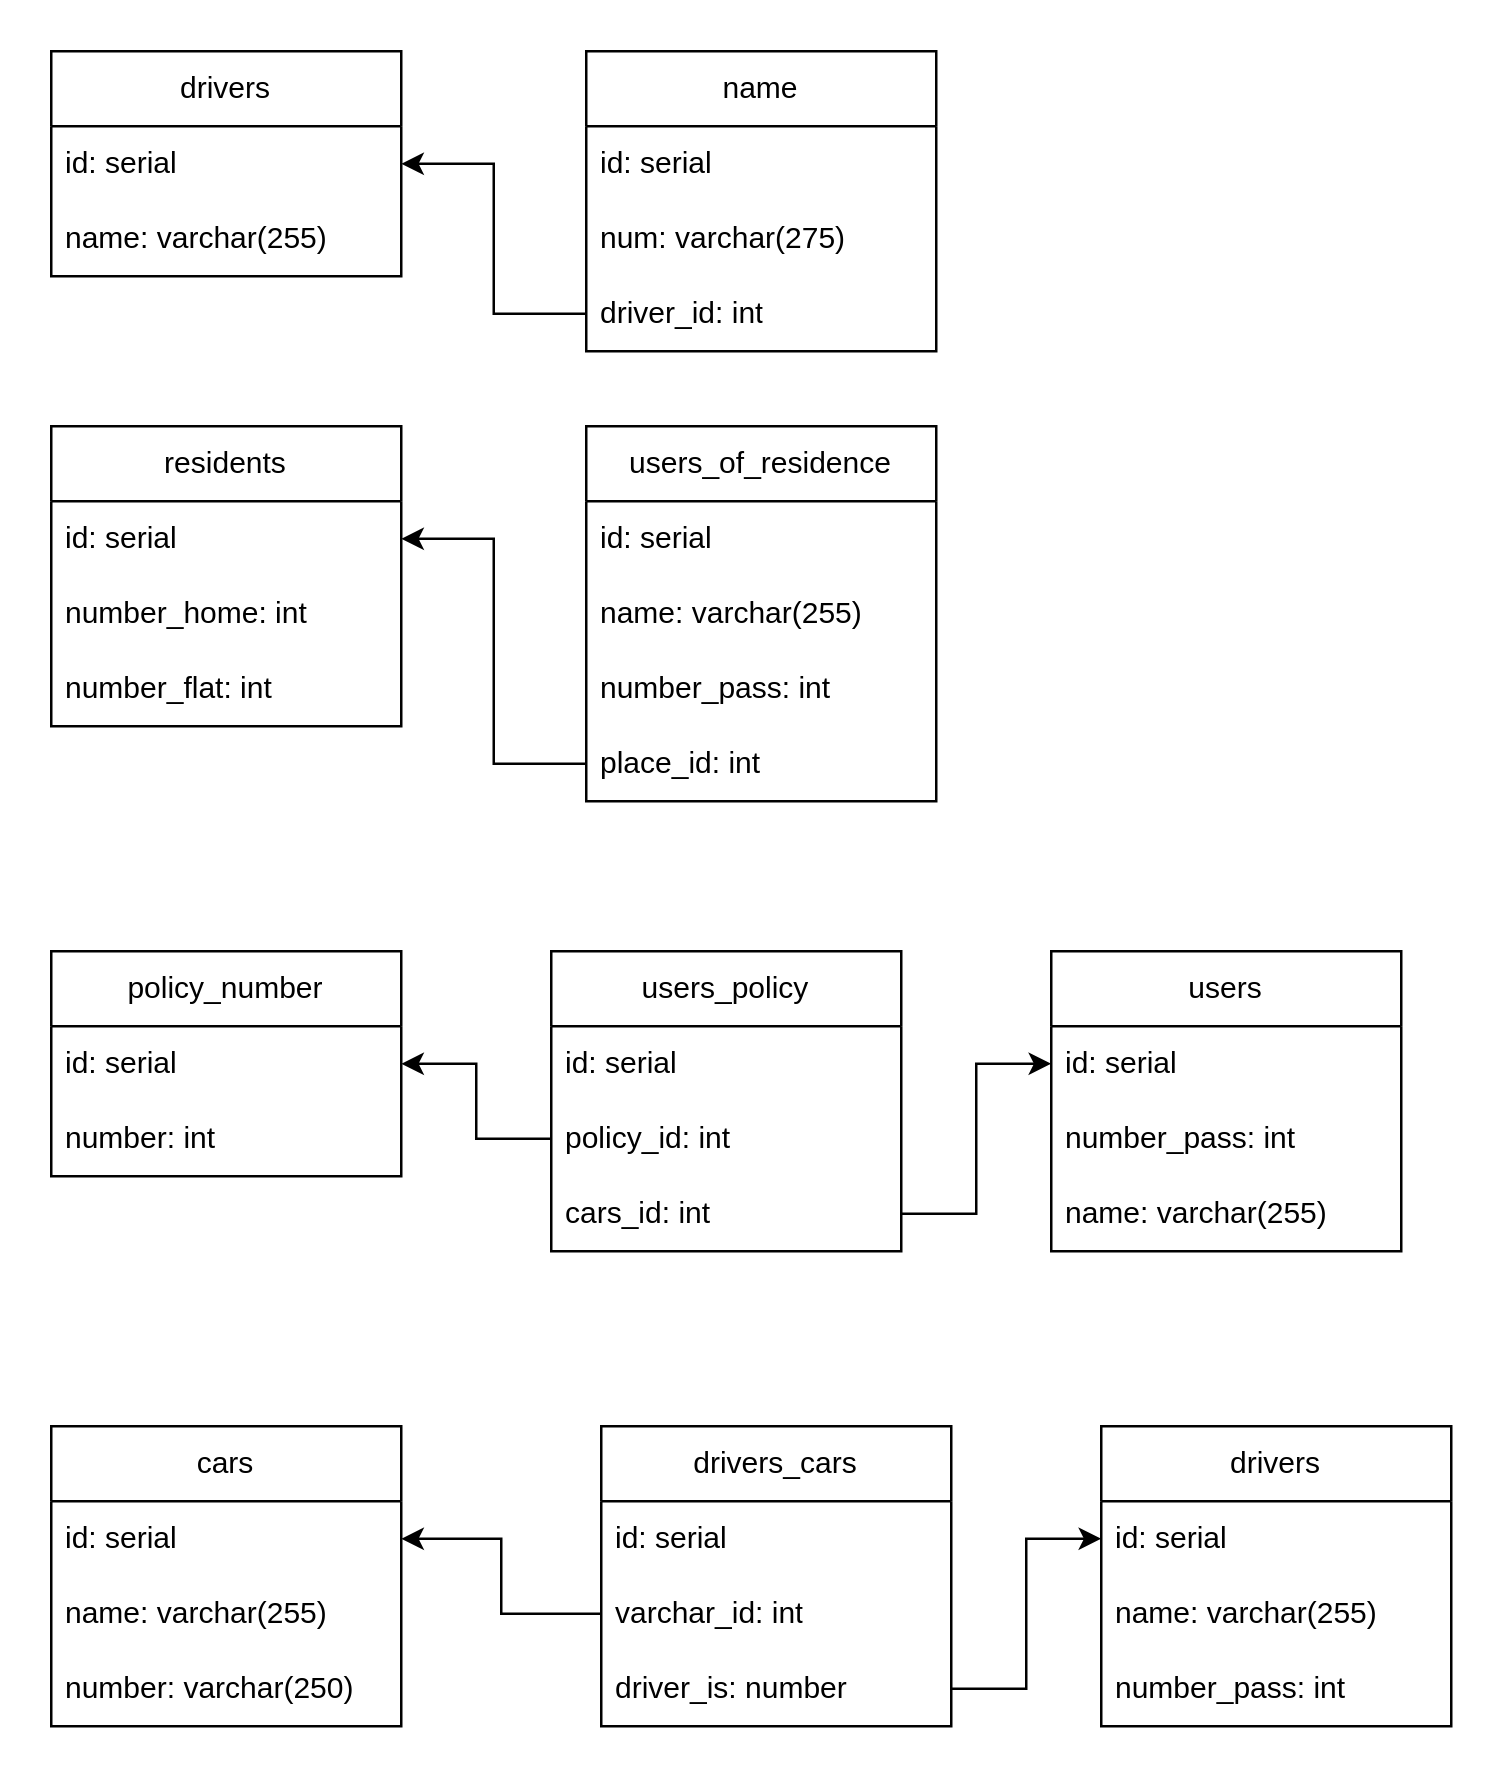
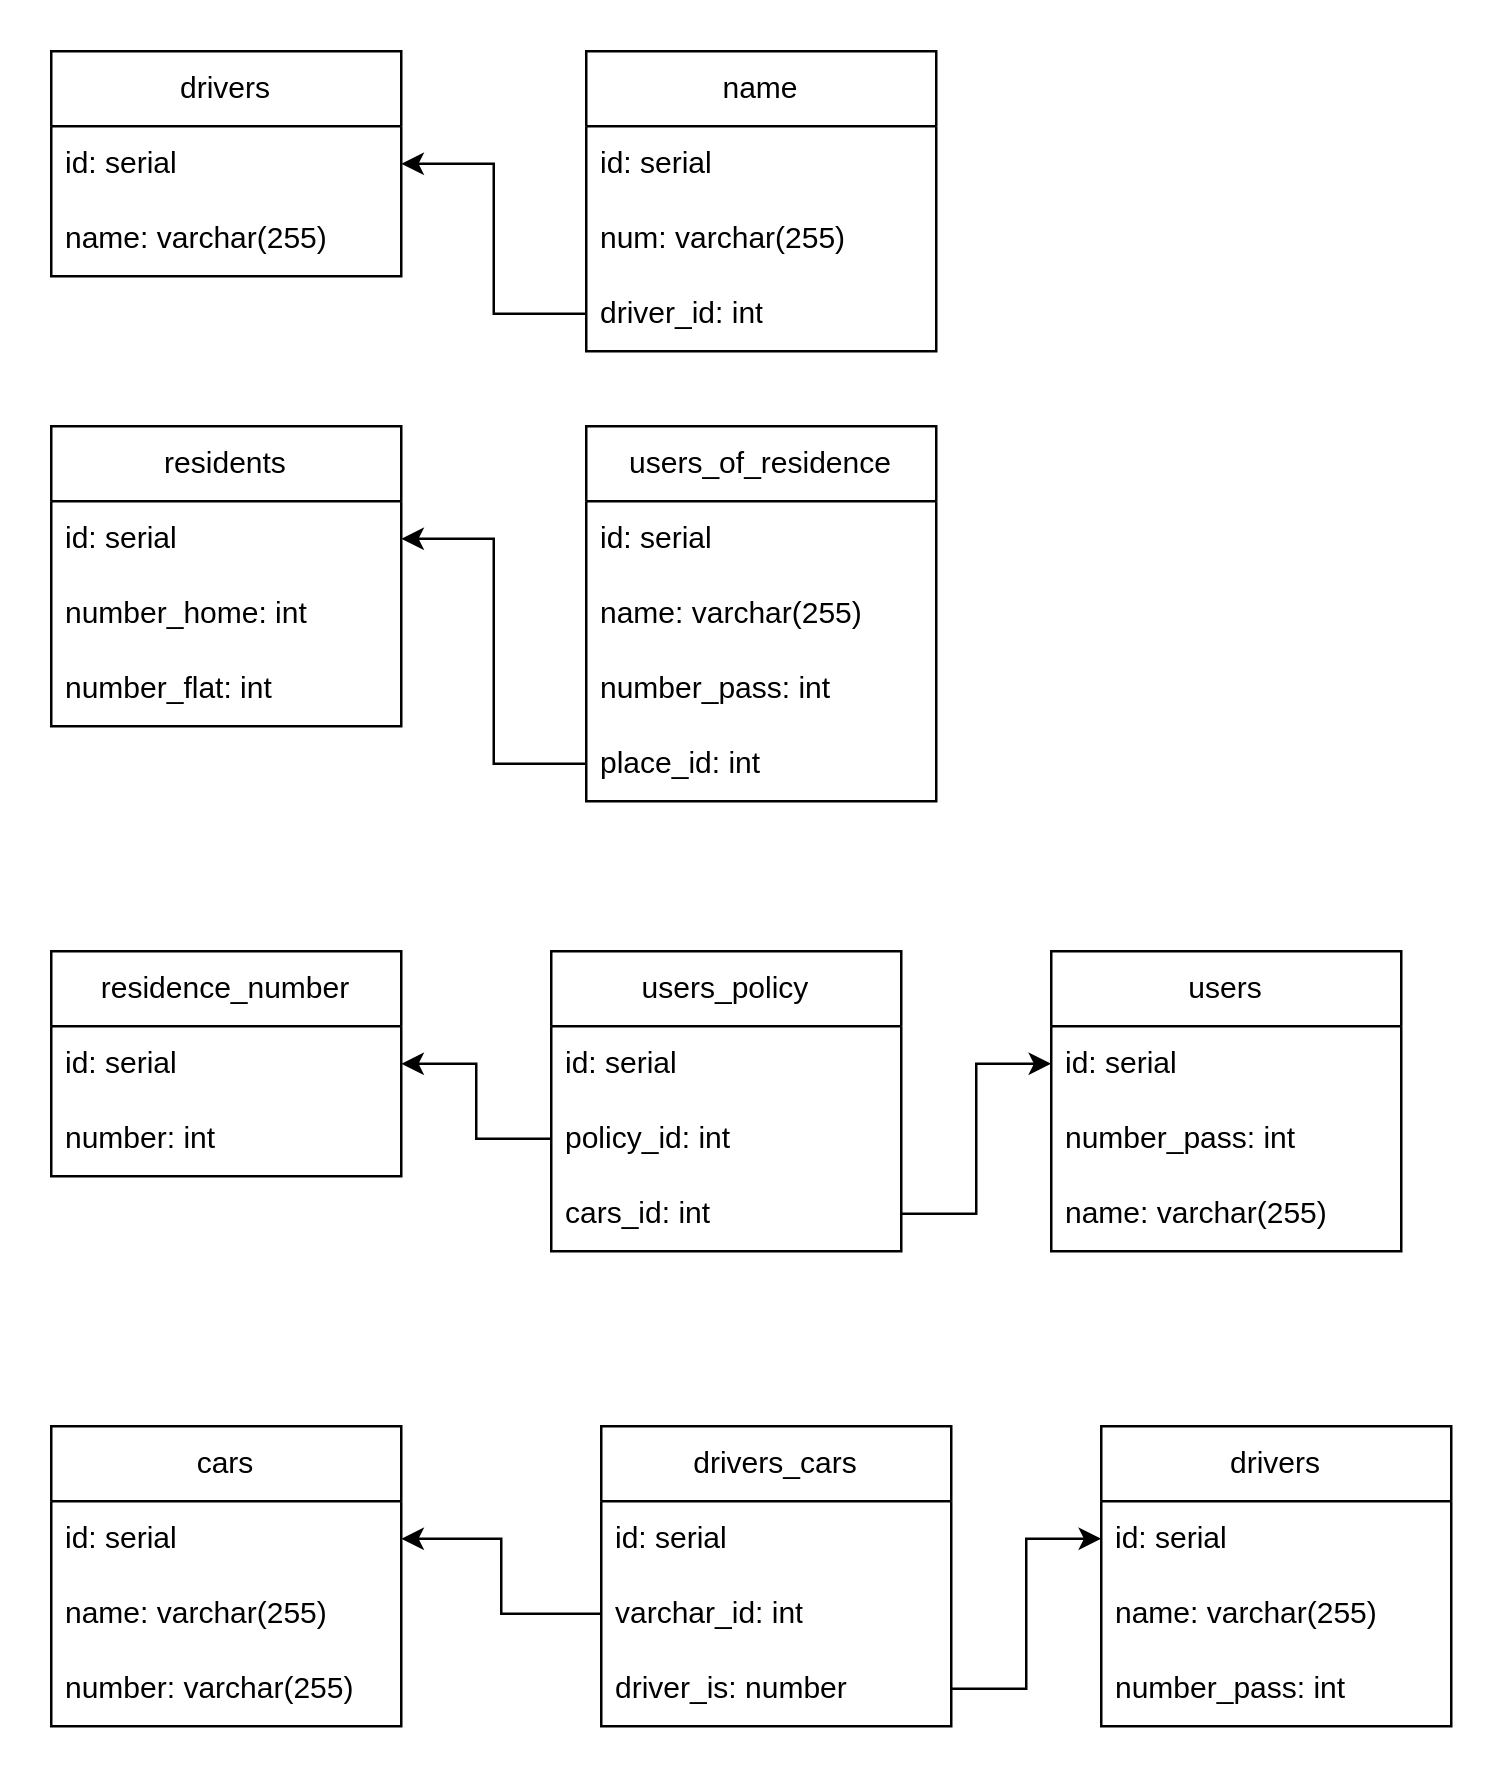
(736, 239) -> (736, 239)
(226, 989) -> (226, 989)
(226, 1689) -> (226, 1689)
